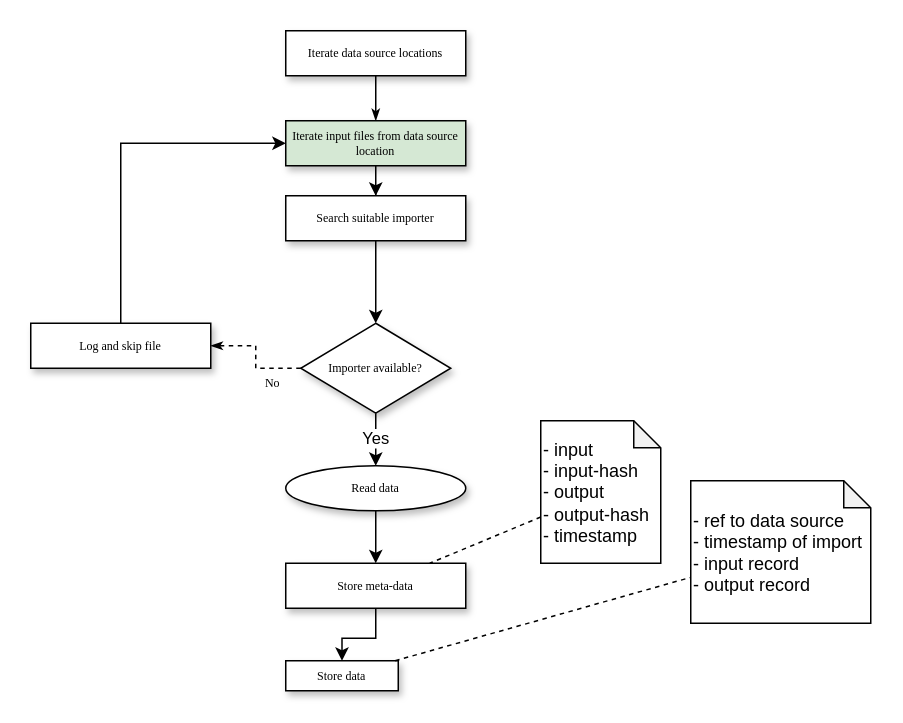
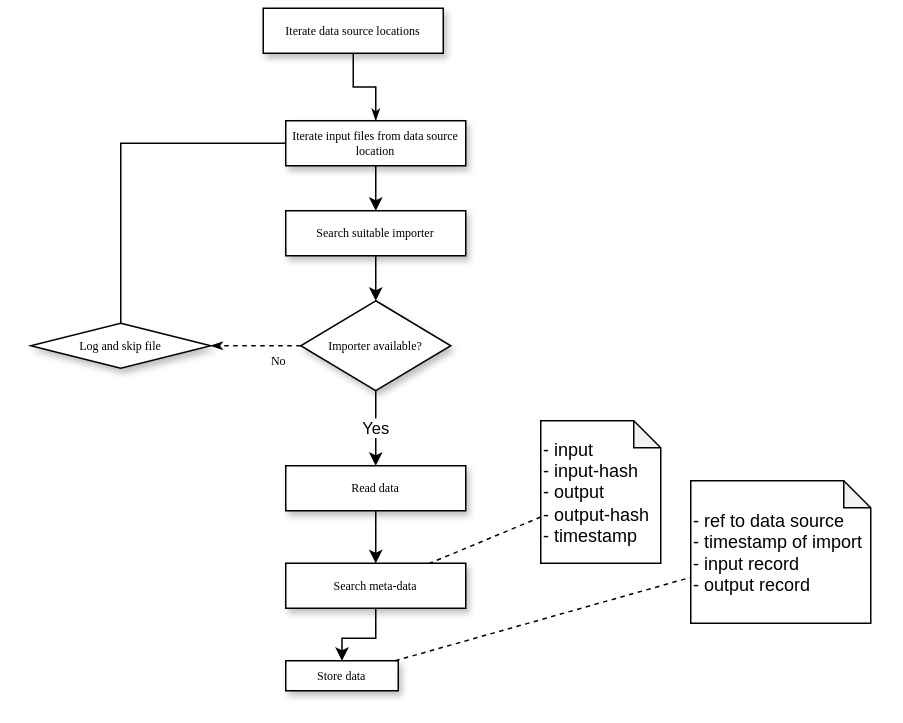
(376, 53) -> (353, 31)
(274, 143) -> (278, 143)
(376, 143) -> (376, 143)
(376, 218) -> (376, 233)
(121, 346) -> (121, 346)
(376, 368) -> (376, 346)
(376, 488) -> (376, 488)
(376, 586) -> (376, 586)
